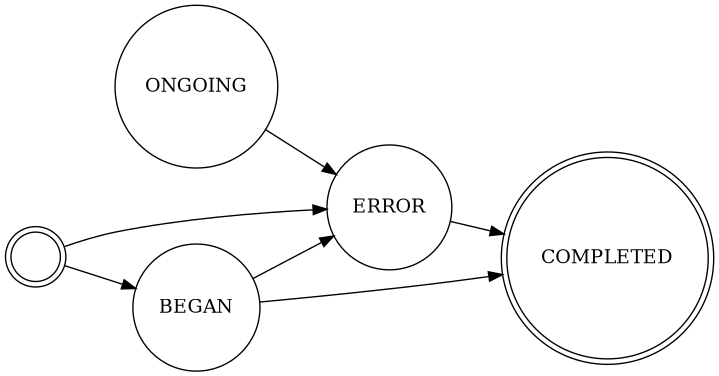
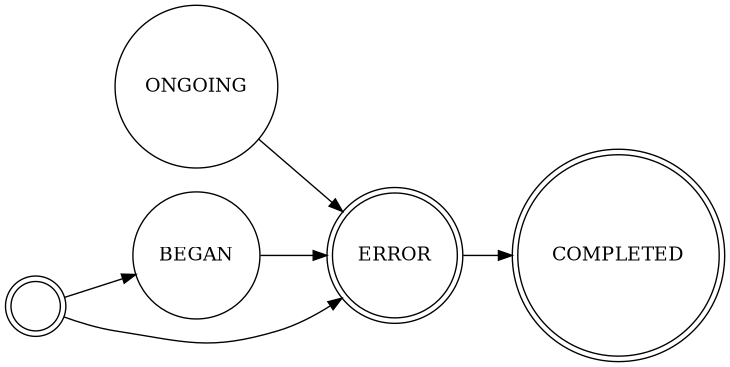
(389, 207) -> (395, 255)
(374, 291) -> none
